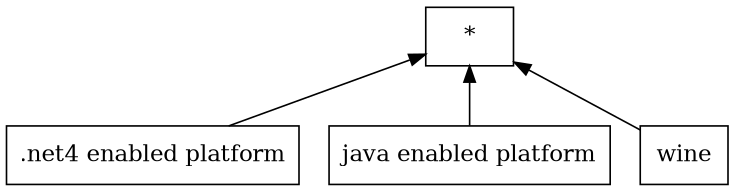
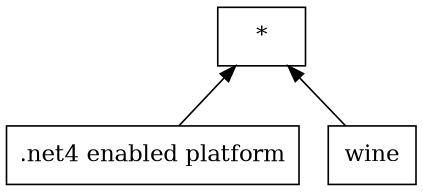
(470, 155) -> none
